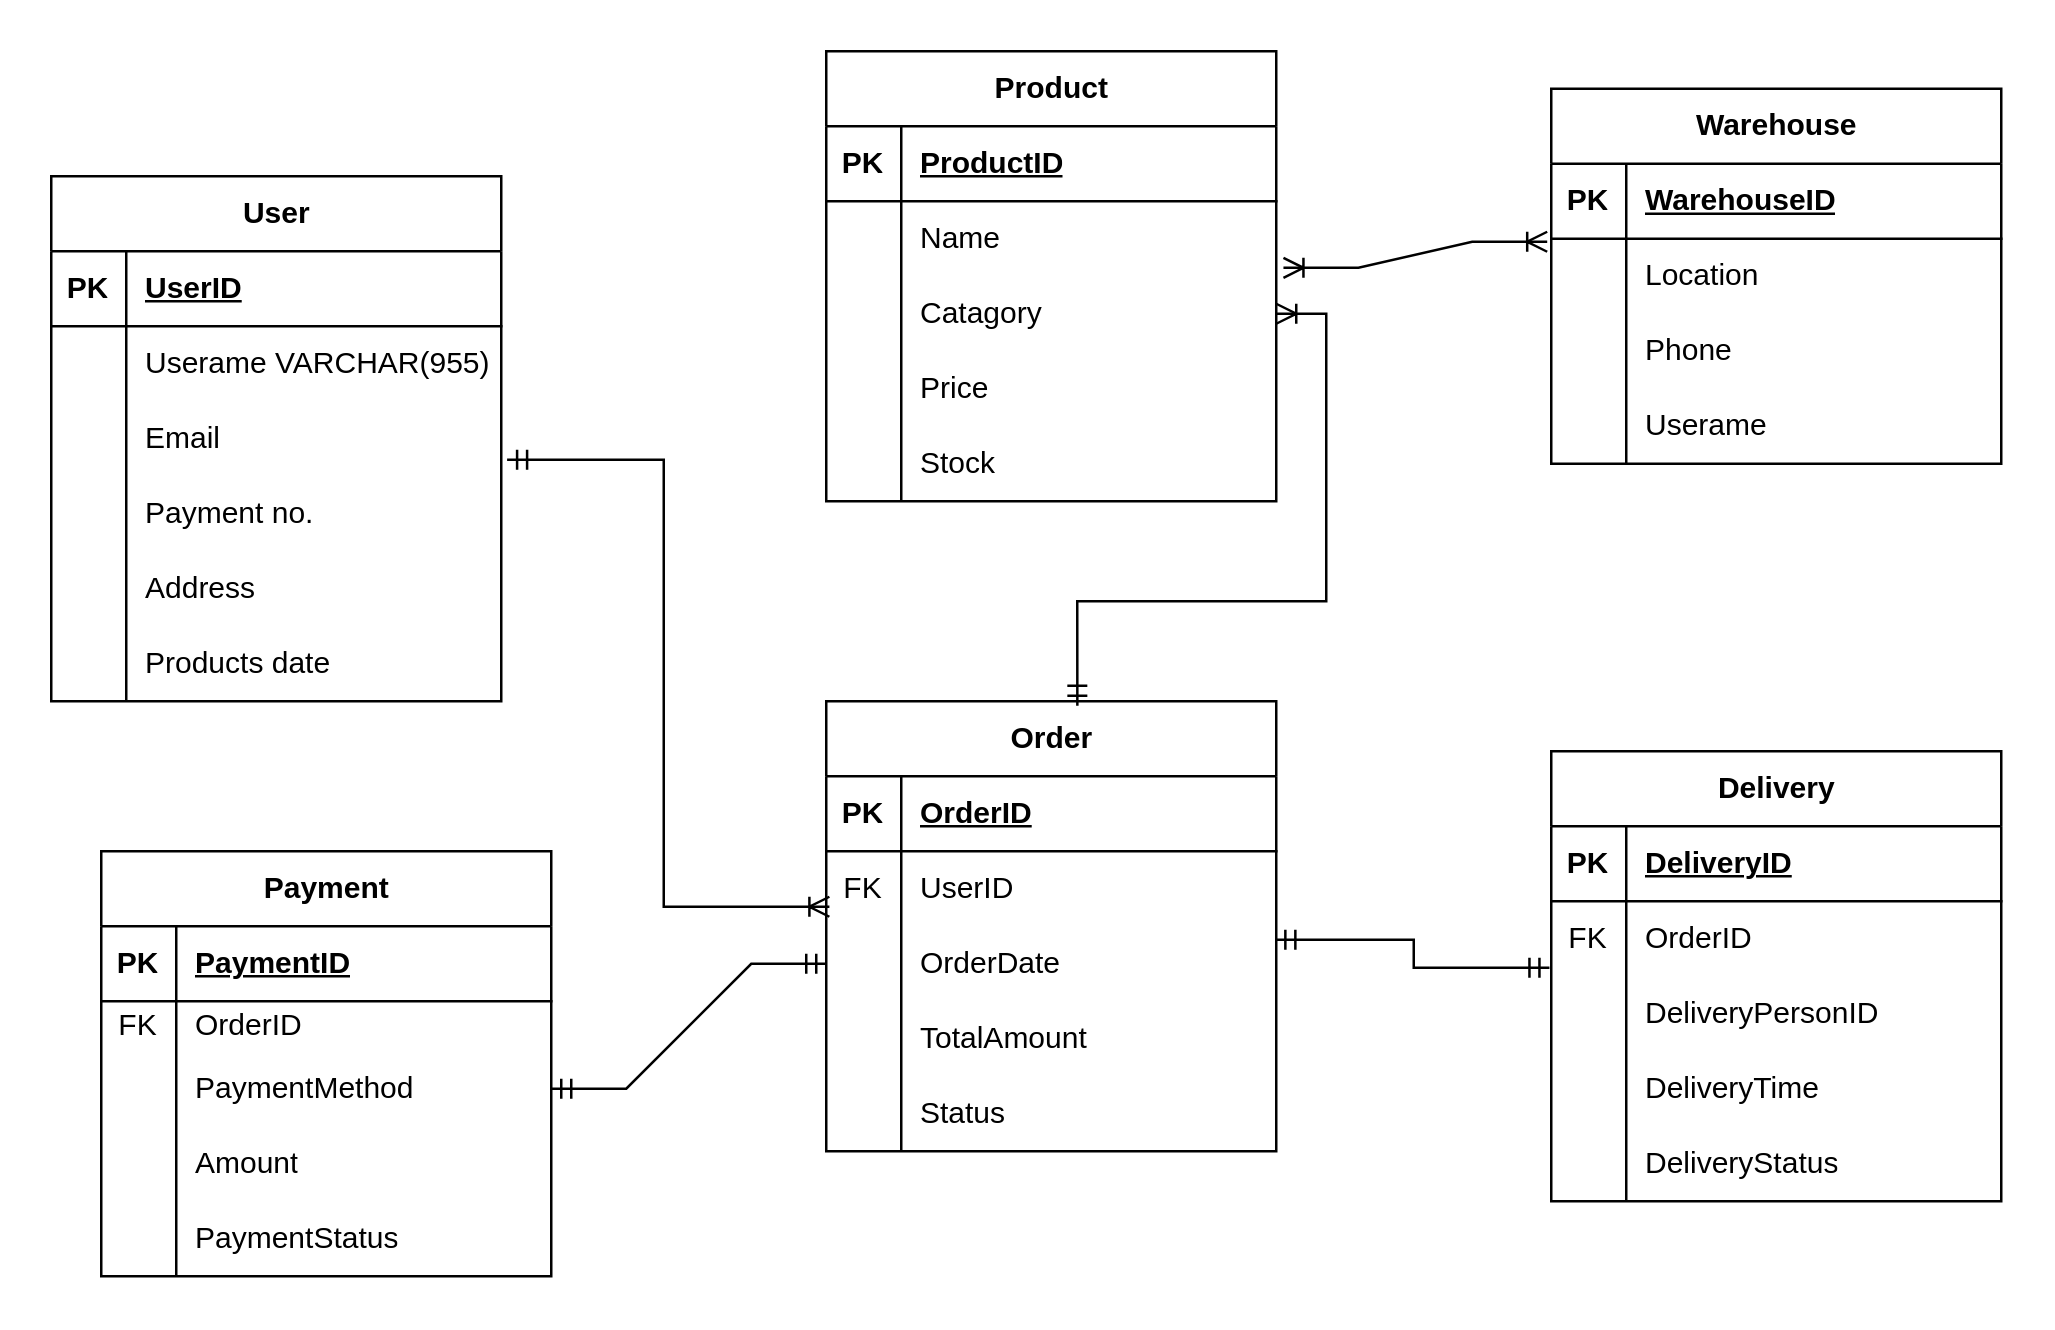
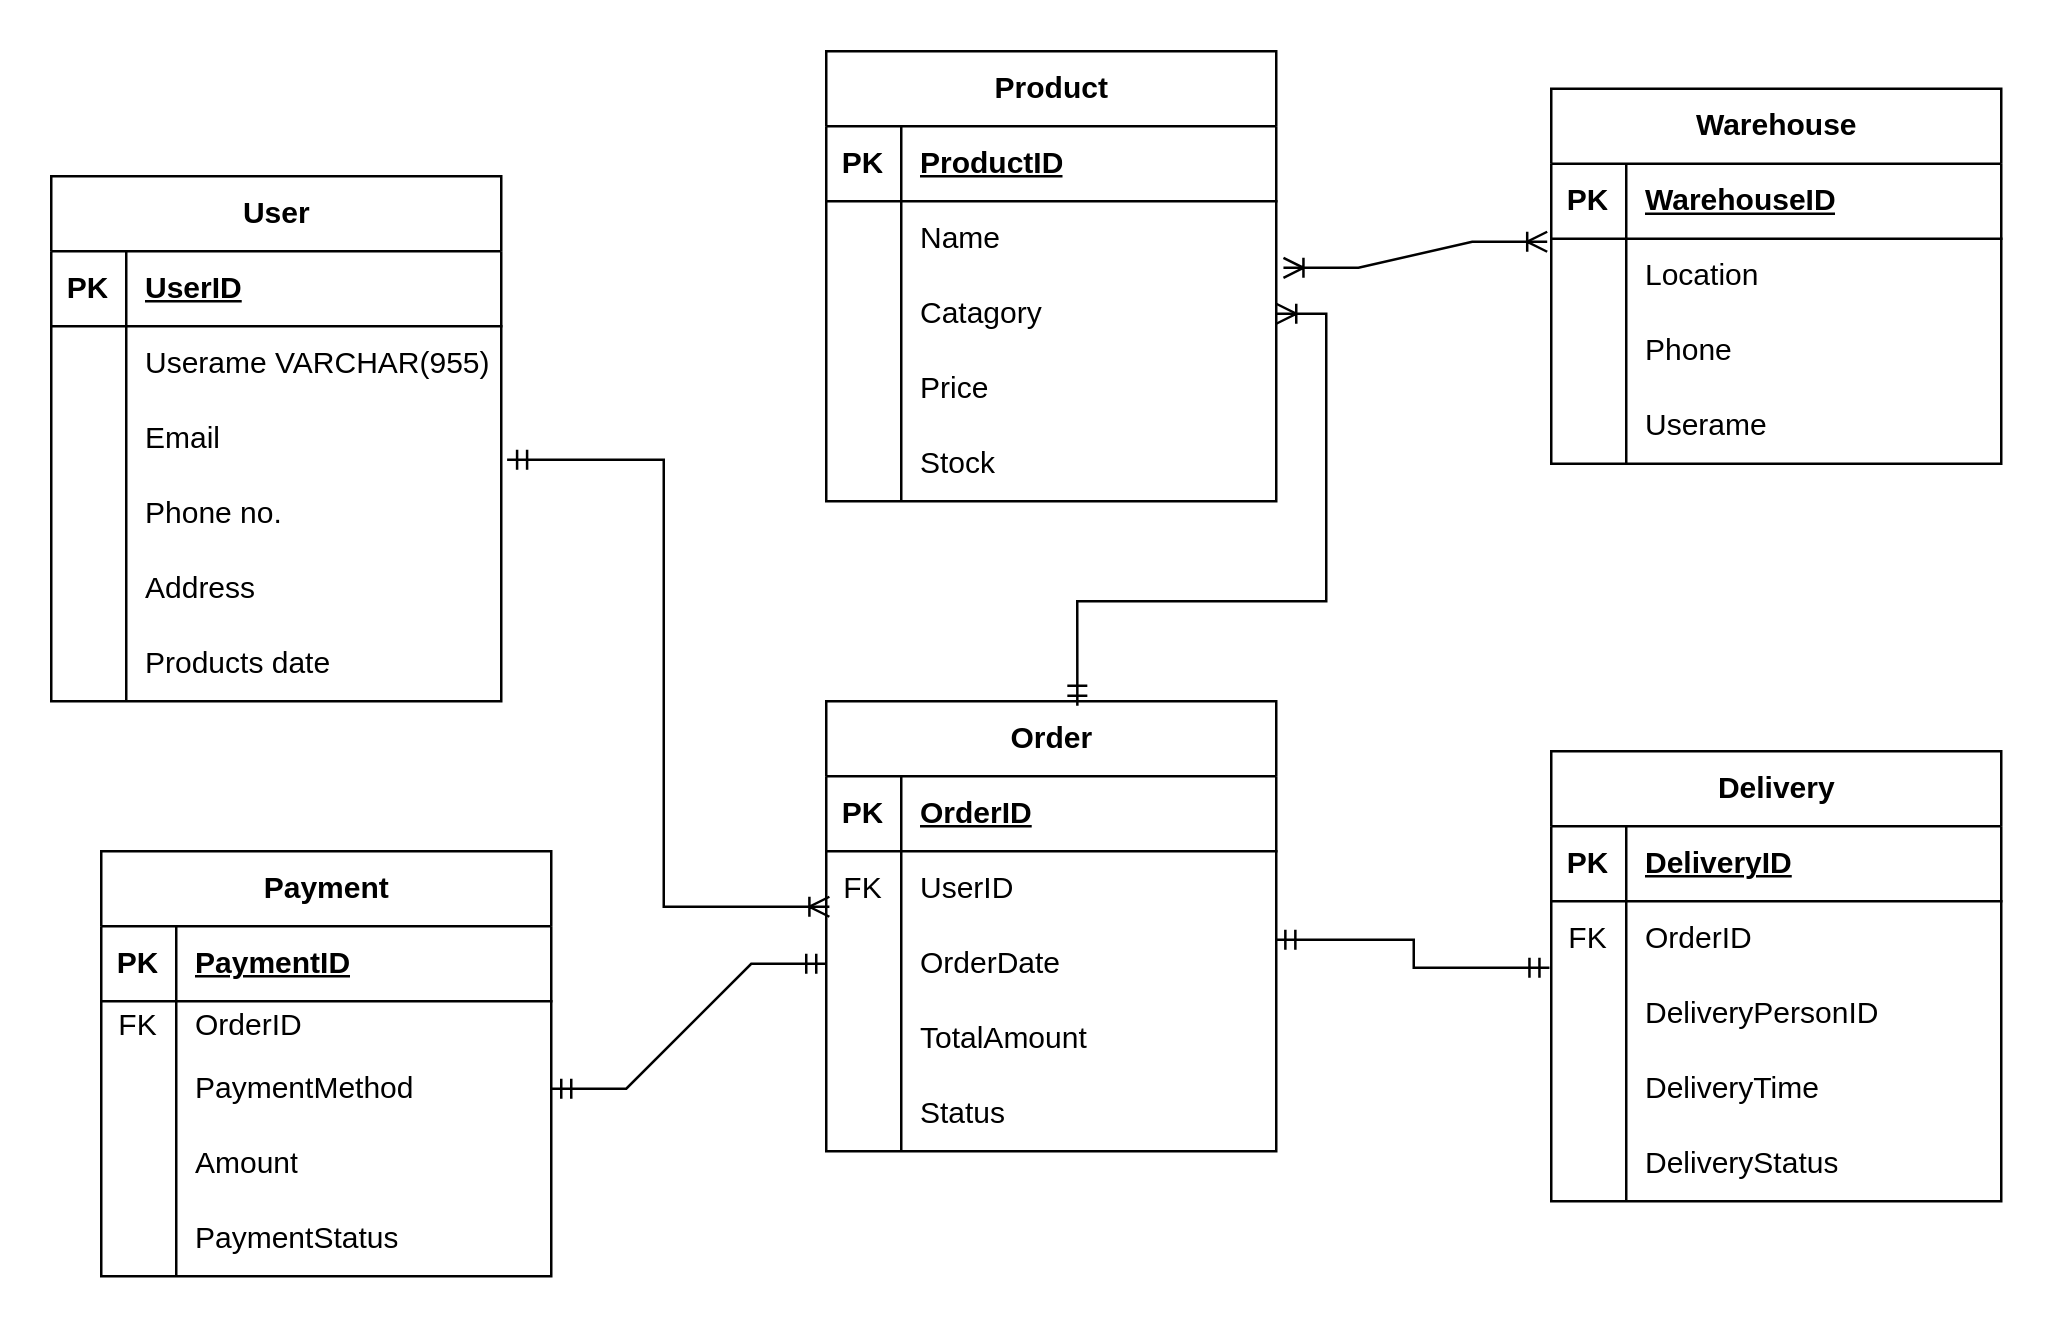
(231, 514) -> (214, 514)
